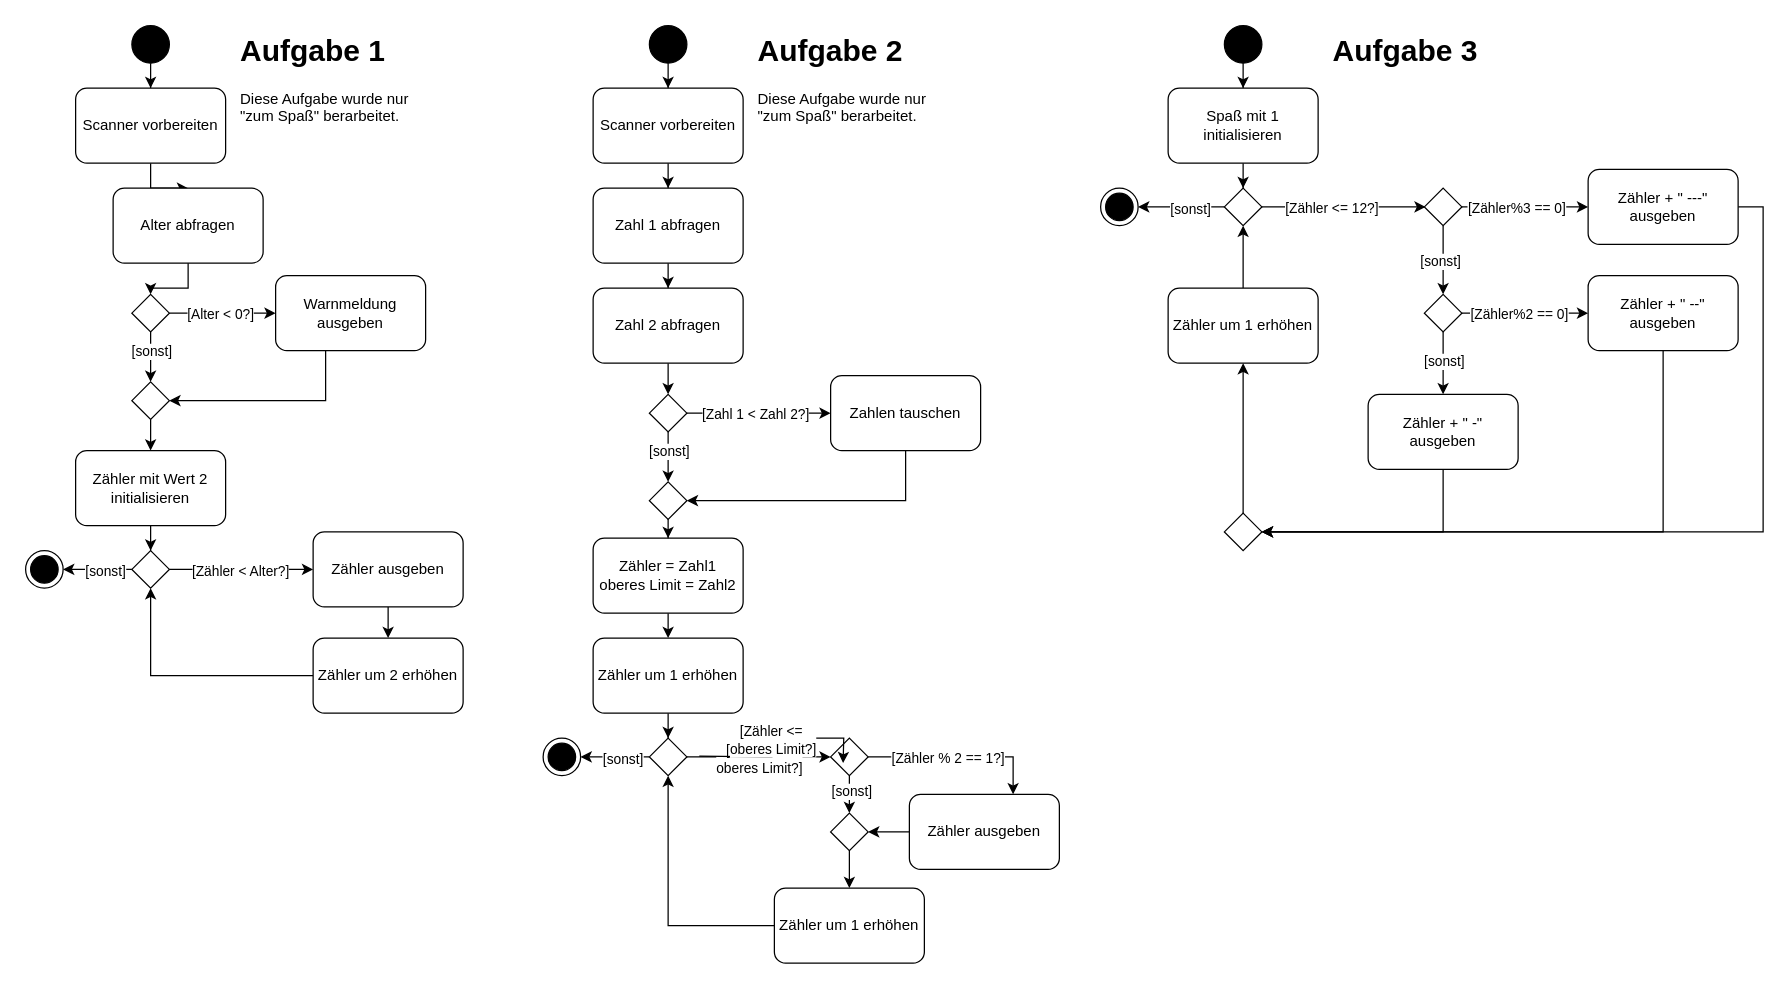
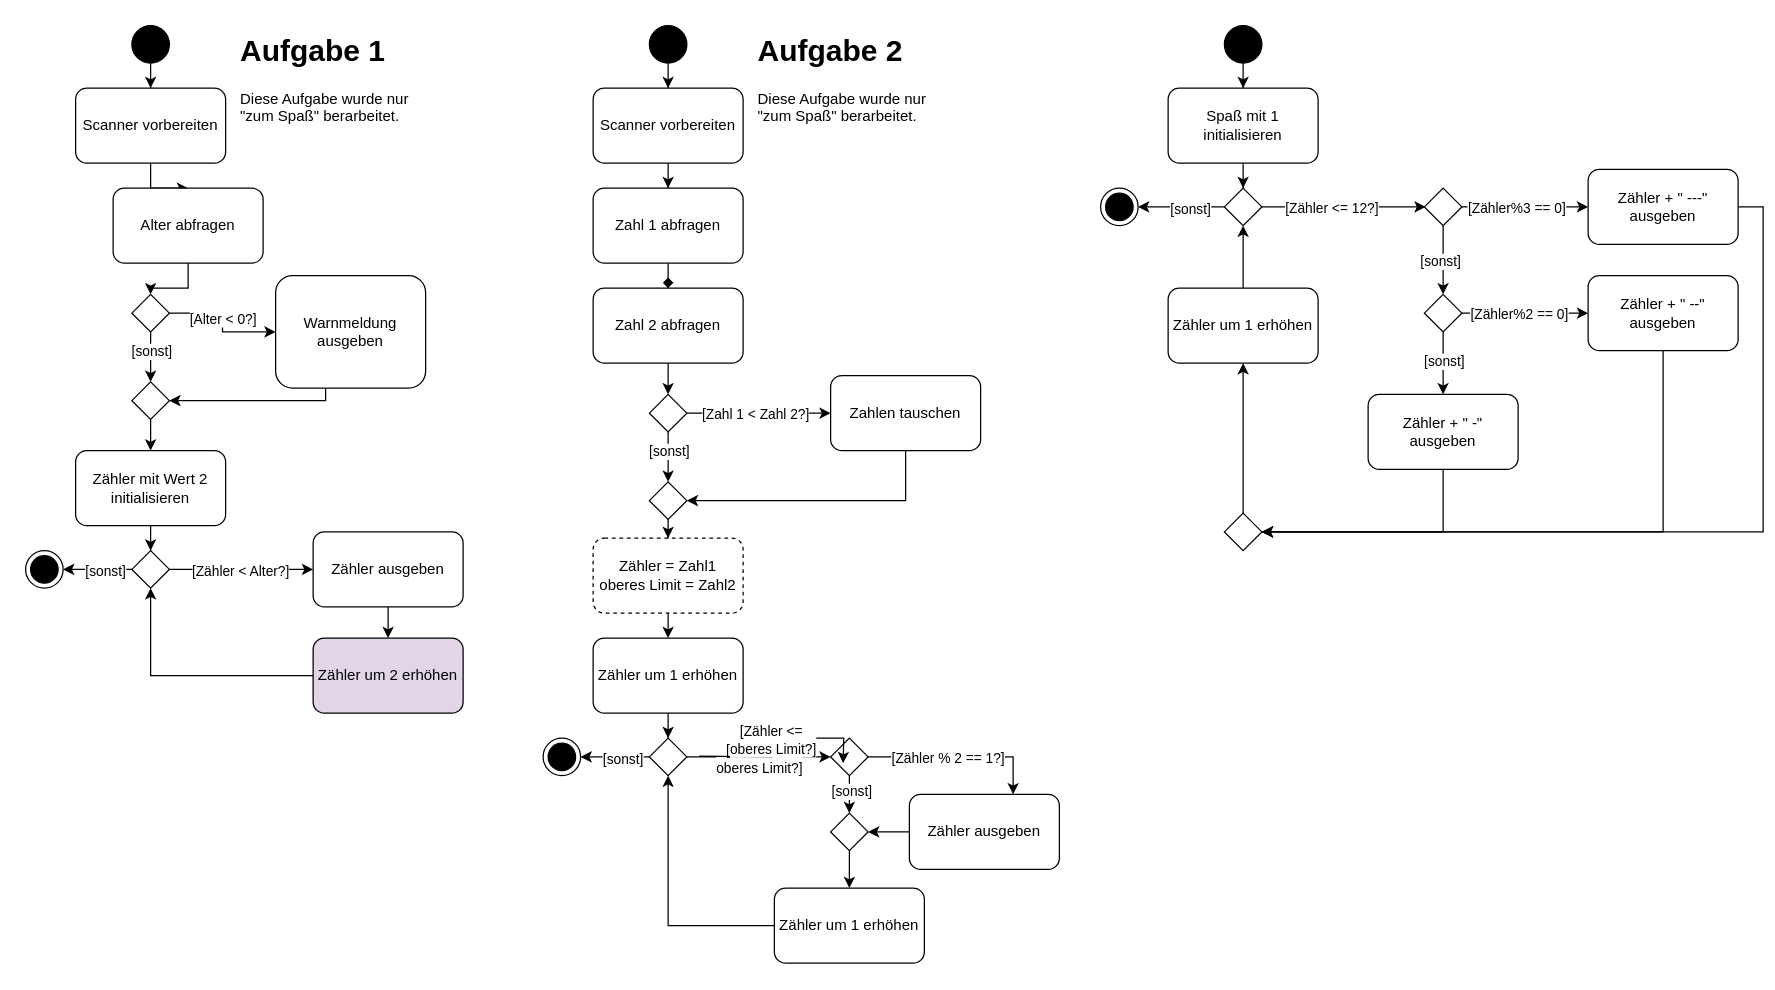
(1443, 101) -> none
(668, 278) -> (668, 277)
(351, 313) -> (351, 332)
(668, 576) -> (668, 576)
(388, 676) -> (388, 676)
